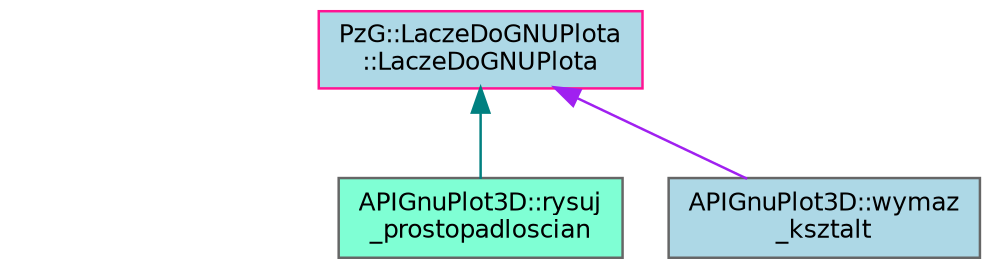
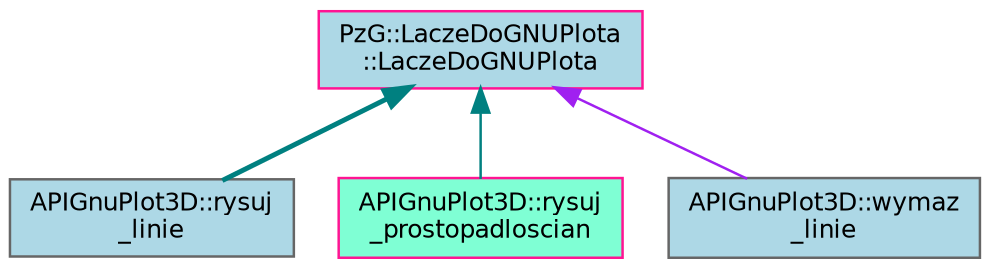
none -> (152, 218)
(481, 218) -> (481, 218)
(824, 218) -> (824, 218)
